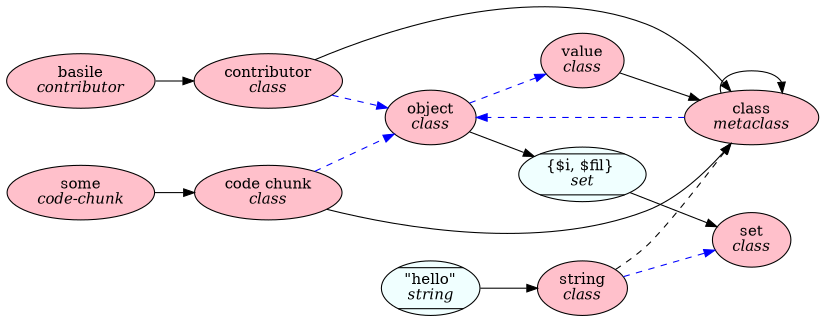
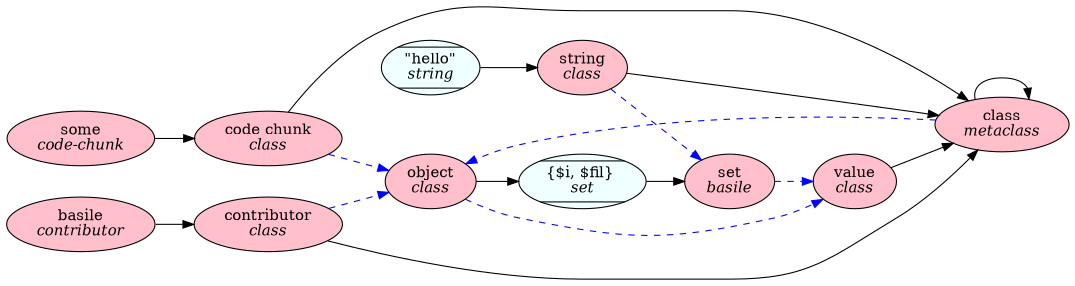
none -> (788, 181)
(672, 218) -> (777, 93)
(752, 246) -> (730, 188)
